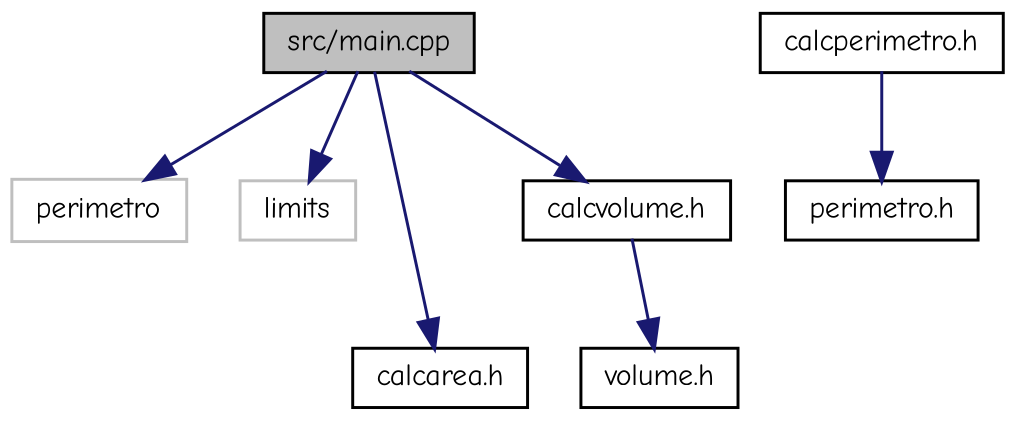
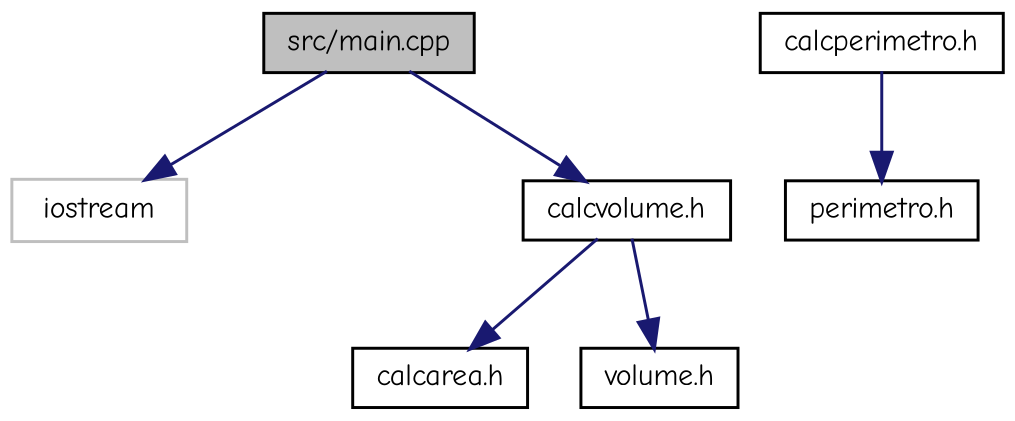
(401, 196) -> (545, 284)
(99, 210) -> (99, 210)
(298, 210) -> none
